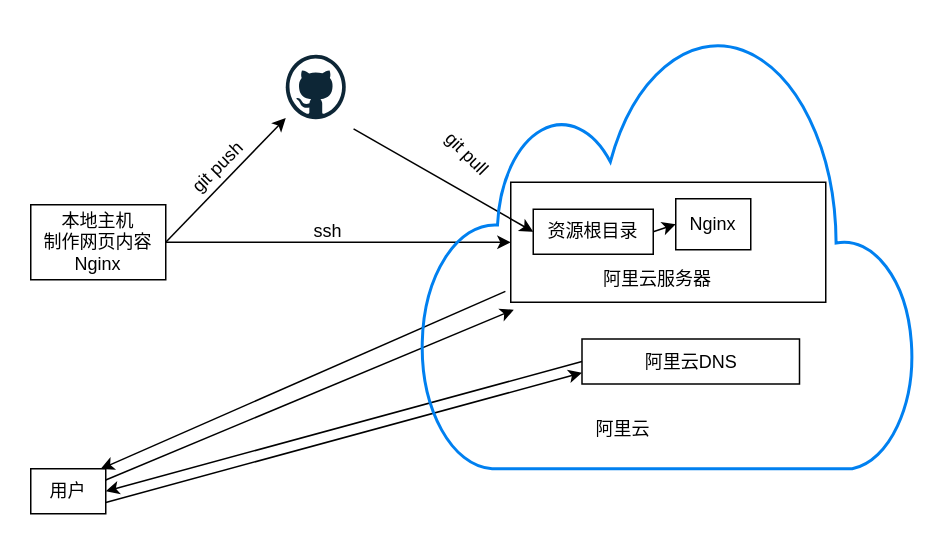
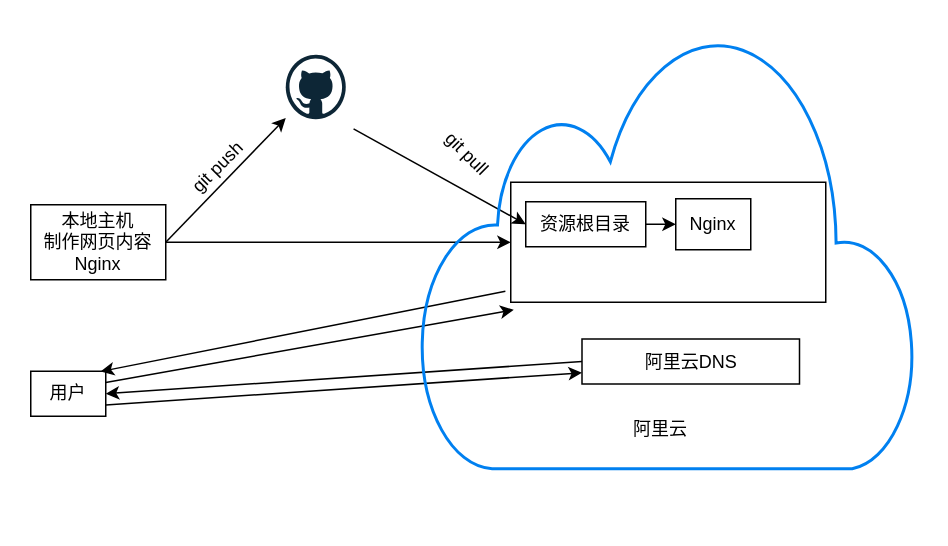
(334, 232) -> none
(593, 232) -> (586, 224)
(668, 280) -> none
(631, 430) -> (668, 430)
(68, 491) -> (68, 394)
